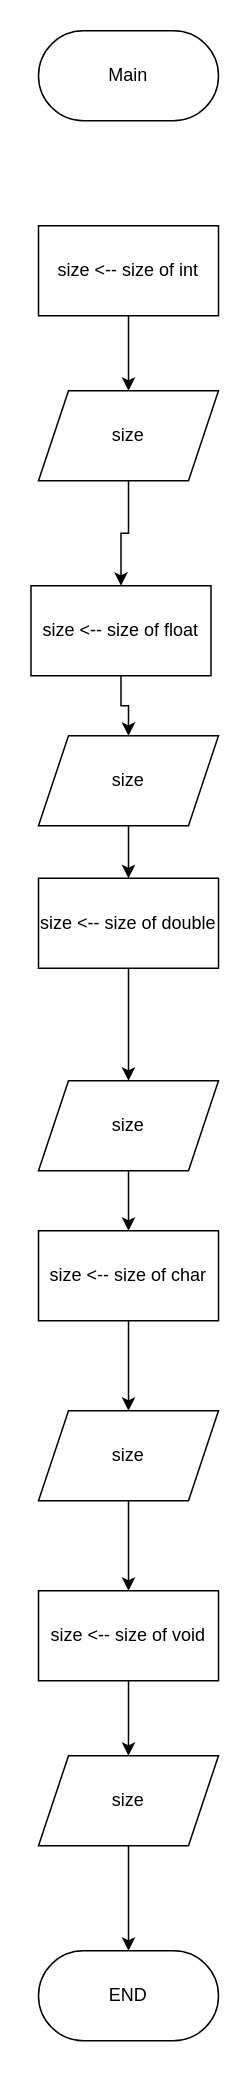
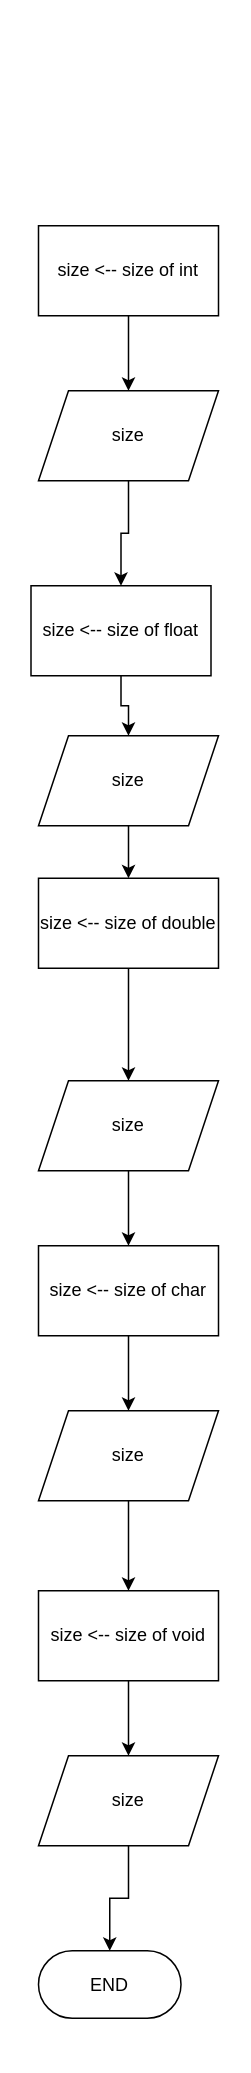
(128, 76) -> none
(128, 1276) -> (128, 1291)
(128, 1996) -> (110, 1985)
